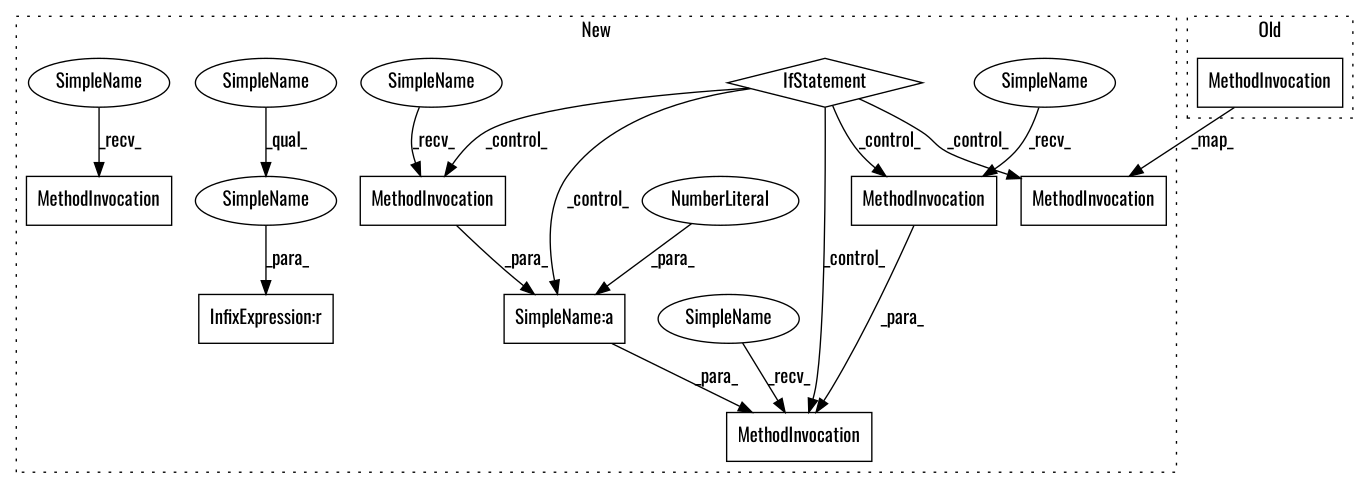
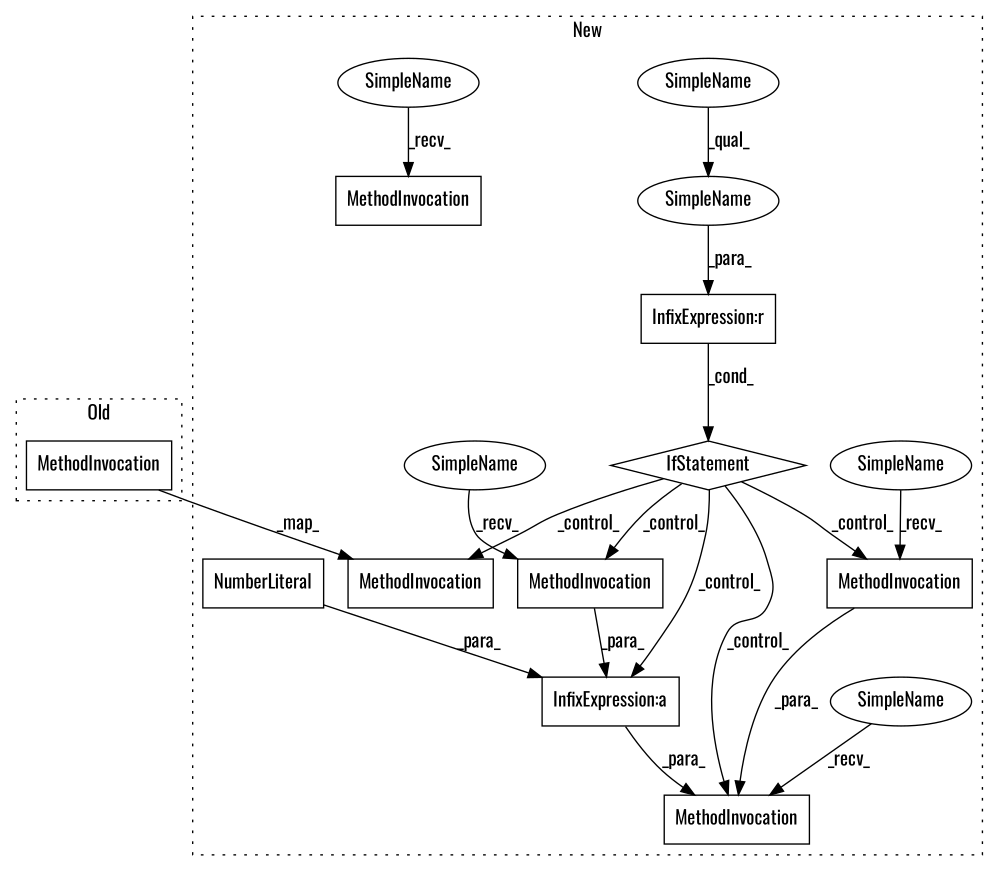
(721, 201) -> (263, 583)
(564, 319) -> (611, 702)
none -> (708, 385)
